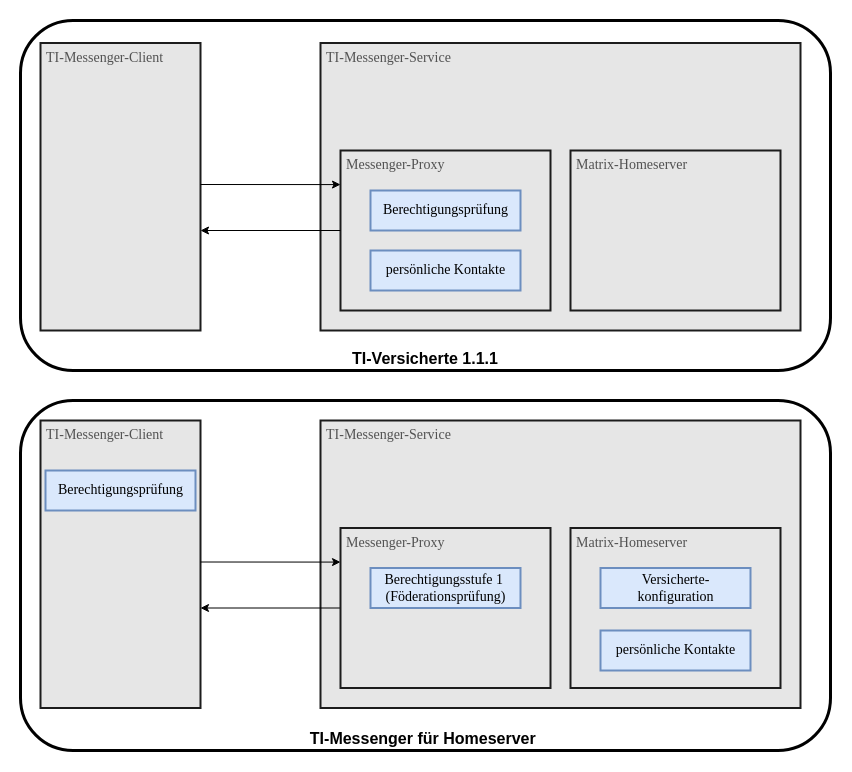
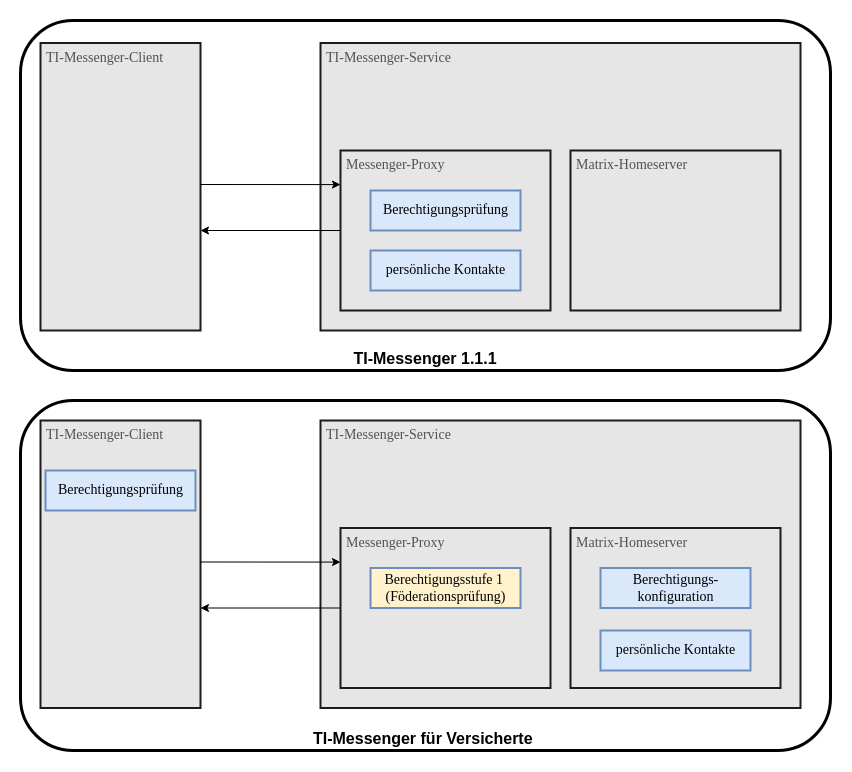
(426, 360) -> (426, 360)
(446, 588) -> (446, 588)
(676, 589) -> (676, 589)
(426, 738) -> (426, 738)
